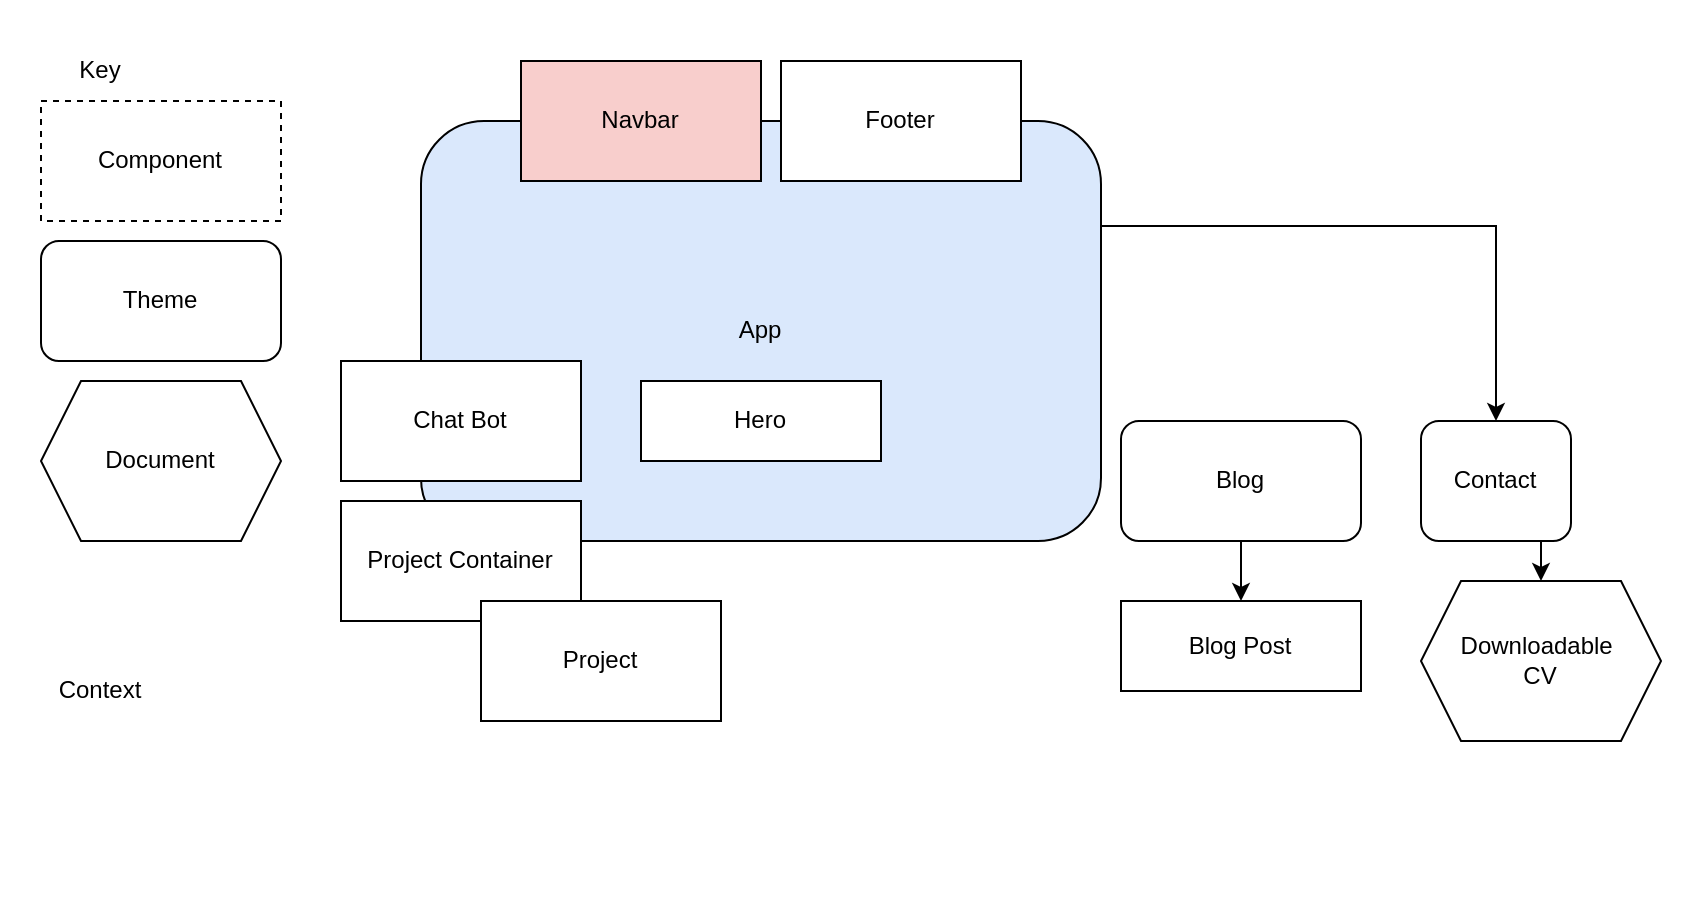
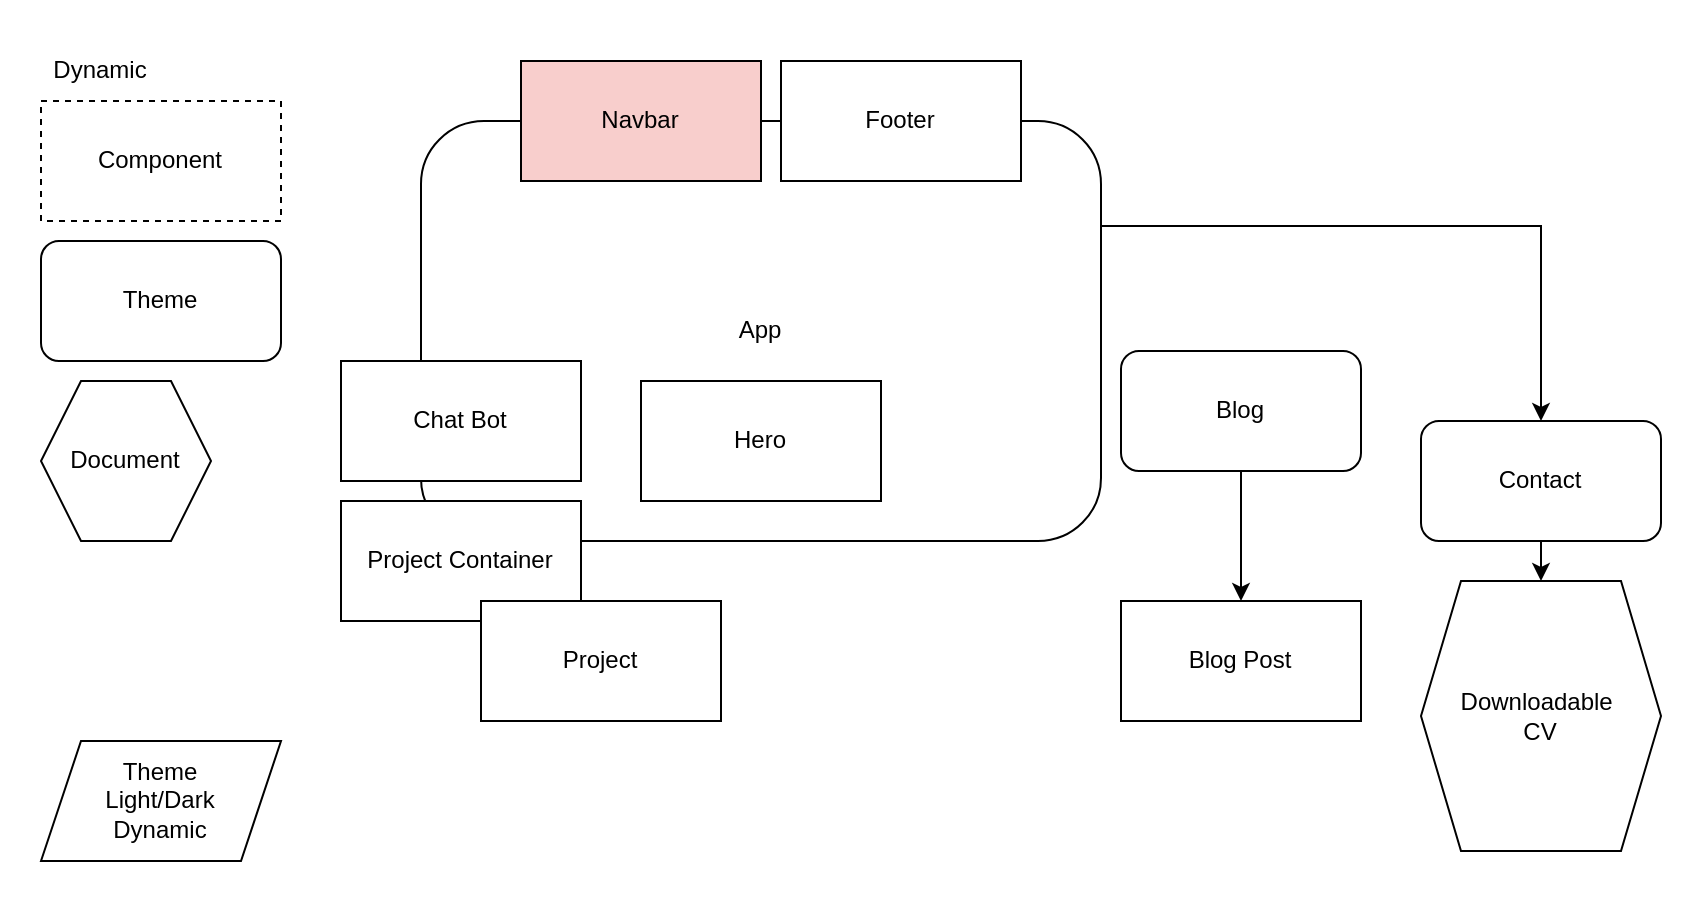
(101, 71) -> (101, 71)
(761, 331) -> (761, 331)
(761, 421) -> (761, 441)
(161, 461) -> (126, 461)
(1241, 481) -> (1241, 411)
(1496, 481) -> (1541, 481)
(1241, 646) -> (1241, 661)
(1541, 661) -> (1541, 716)
(101, 691) -> none
none -> (161, 801)
